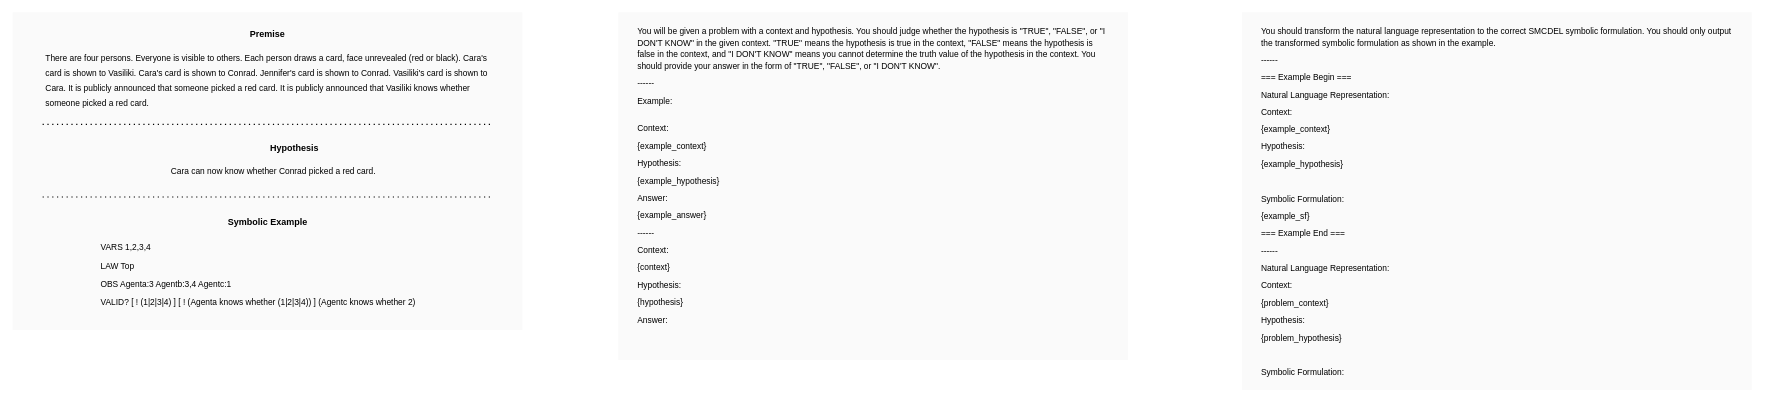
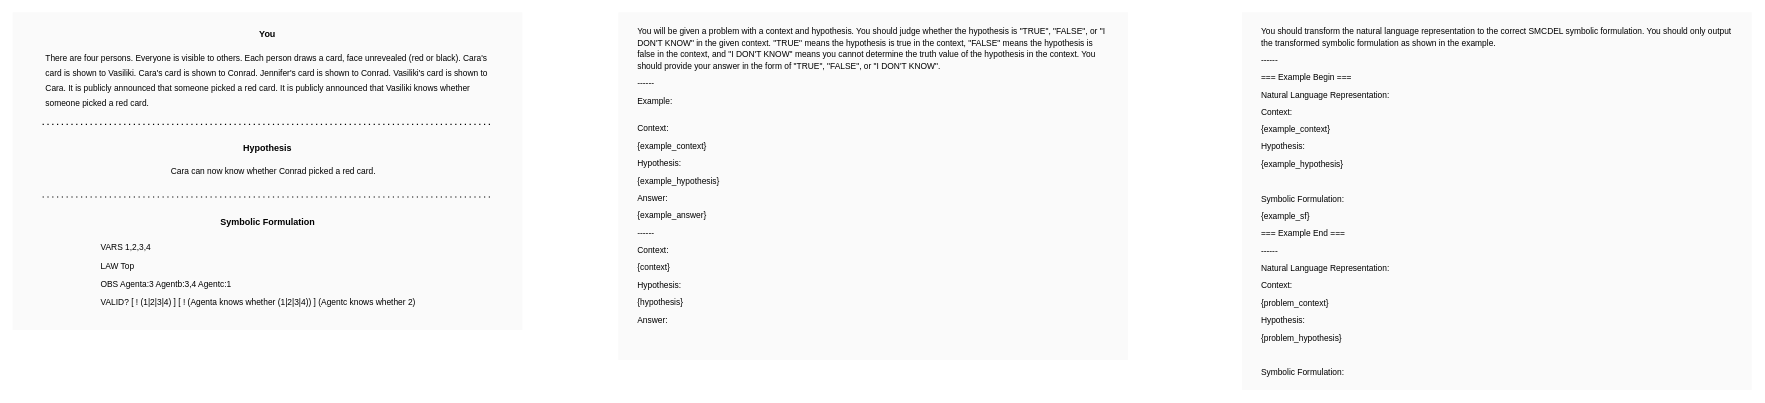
(267, 33) -> (267, 33)
(294, 147) -> (267, 147)
(268, 223) -> (268, 223)
